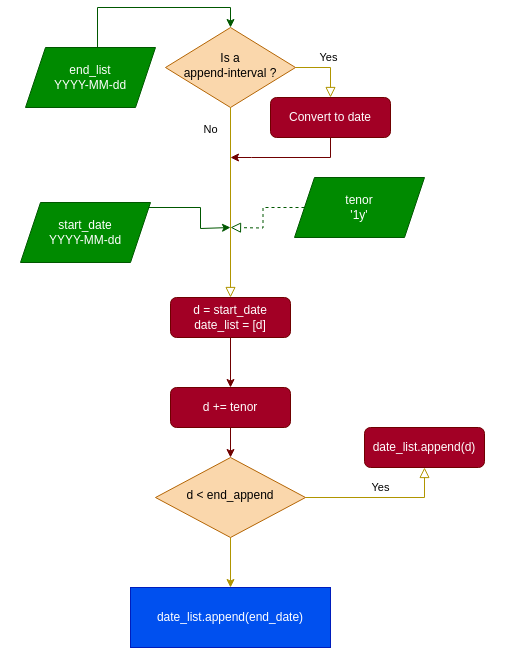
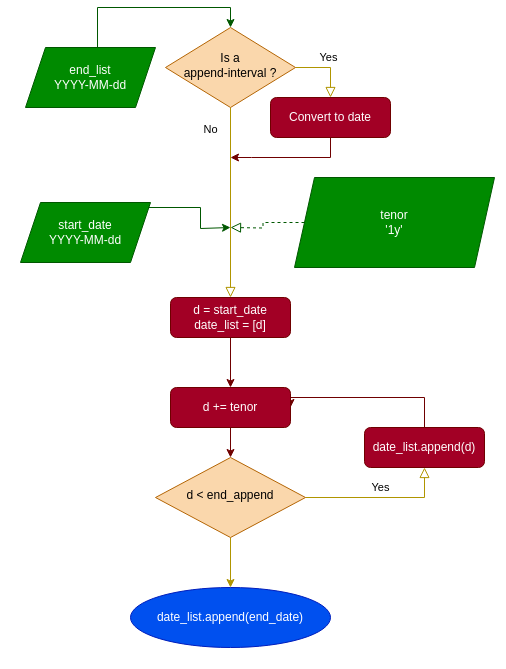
(360, 208) -> (395, 223)
none -> (372, 398)
(231, 618) -> (231, 618)
